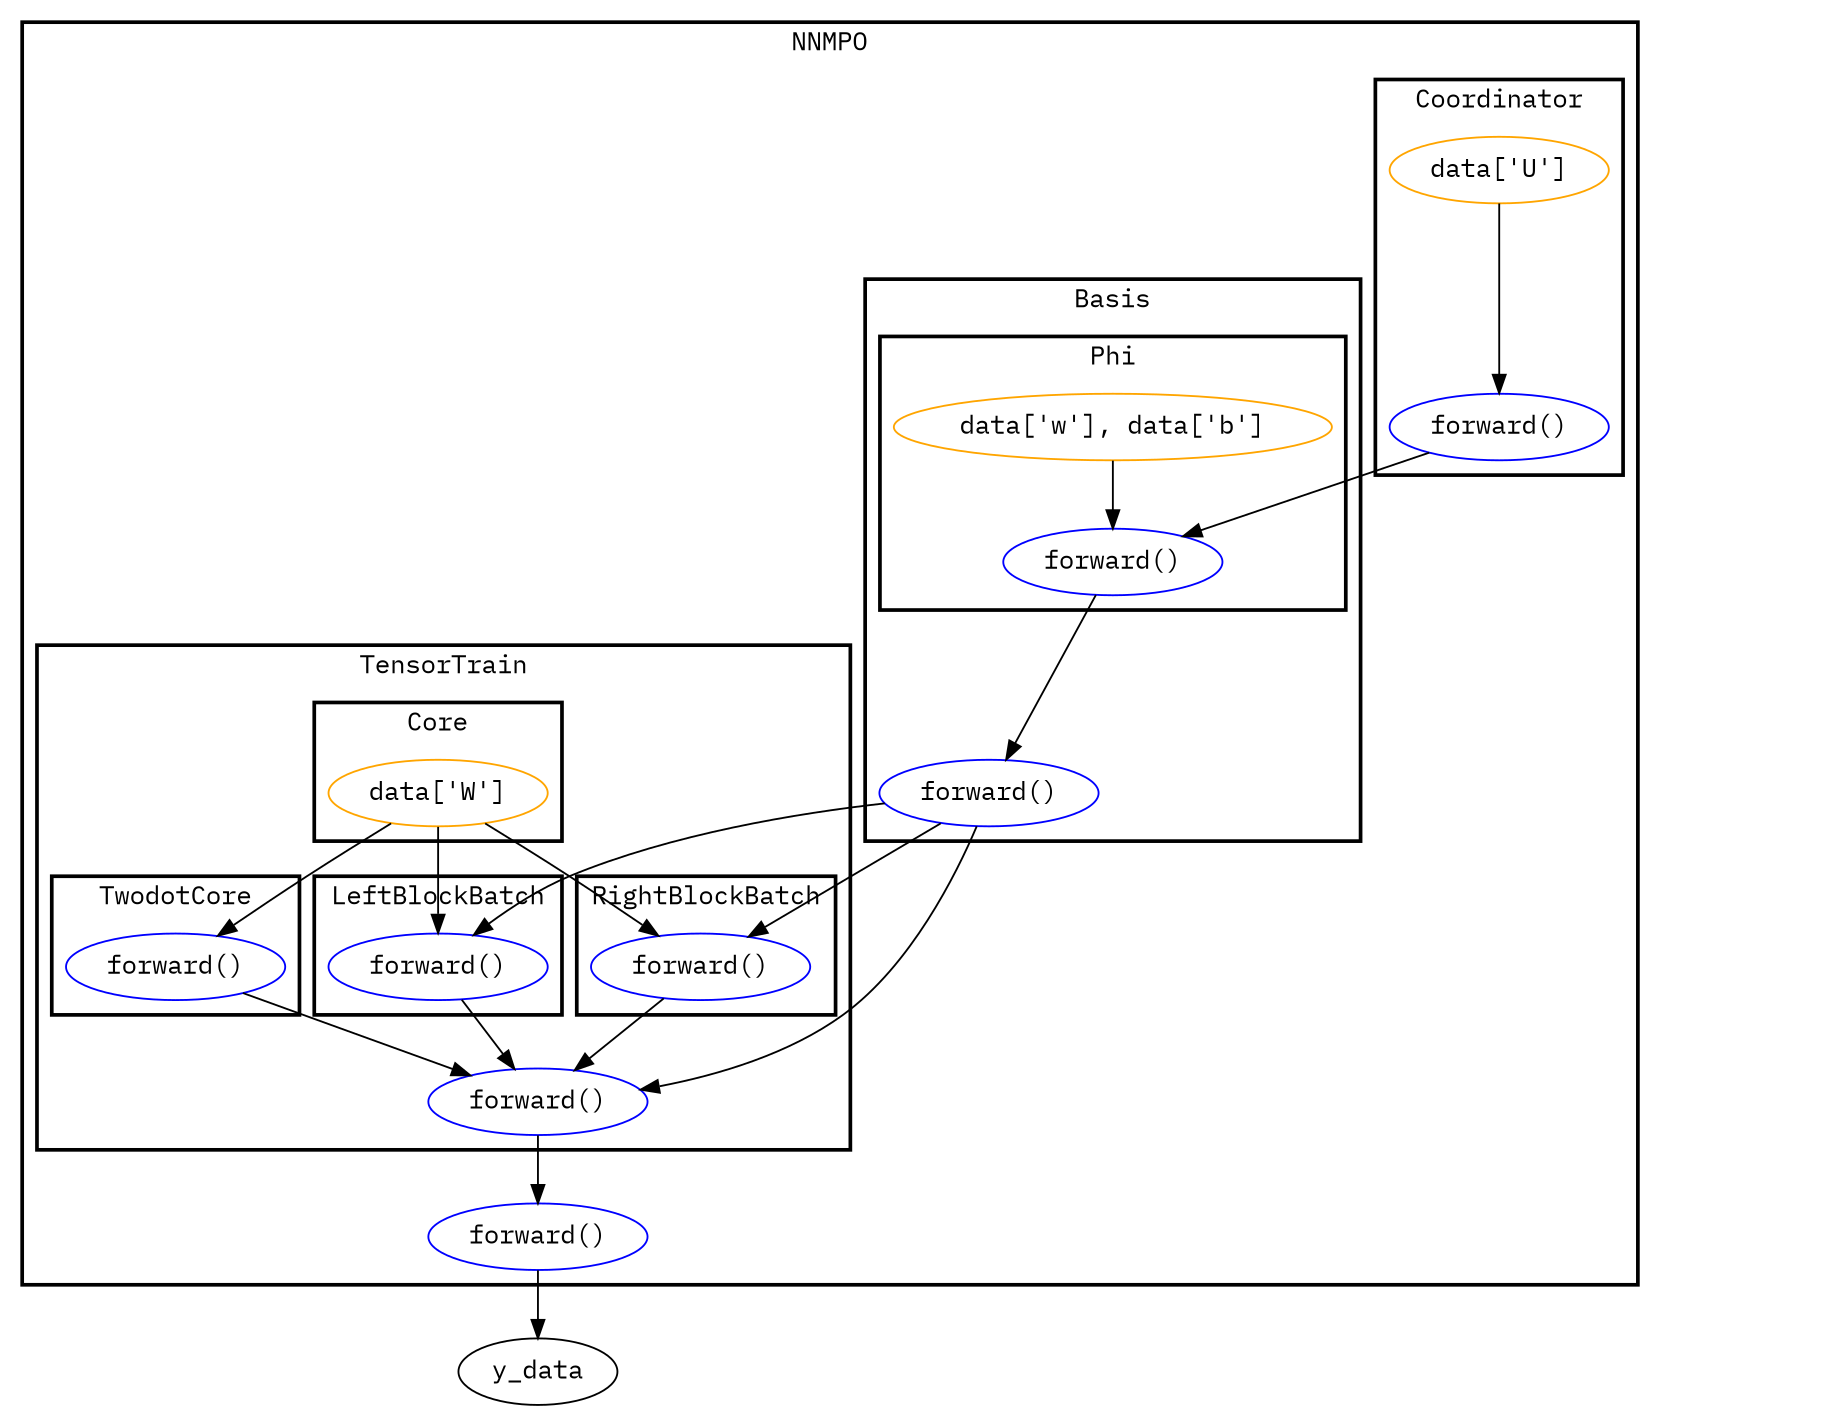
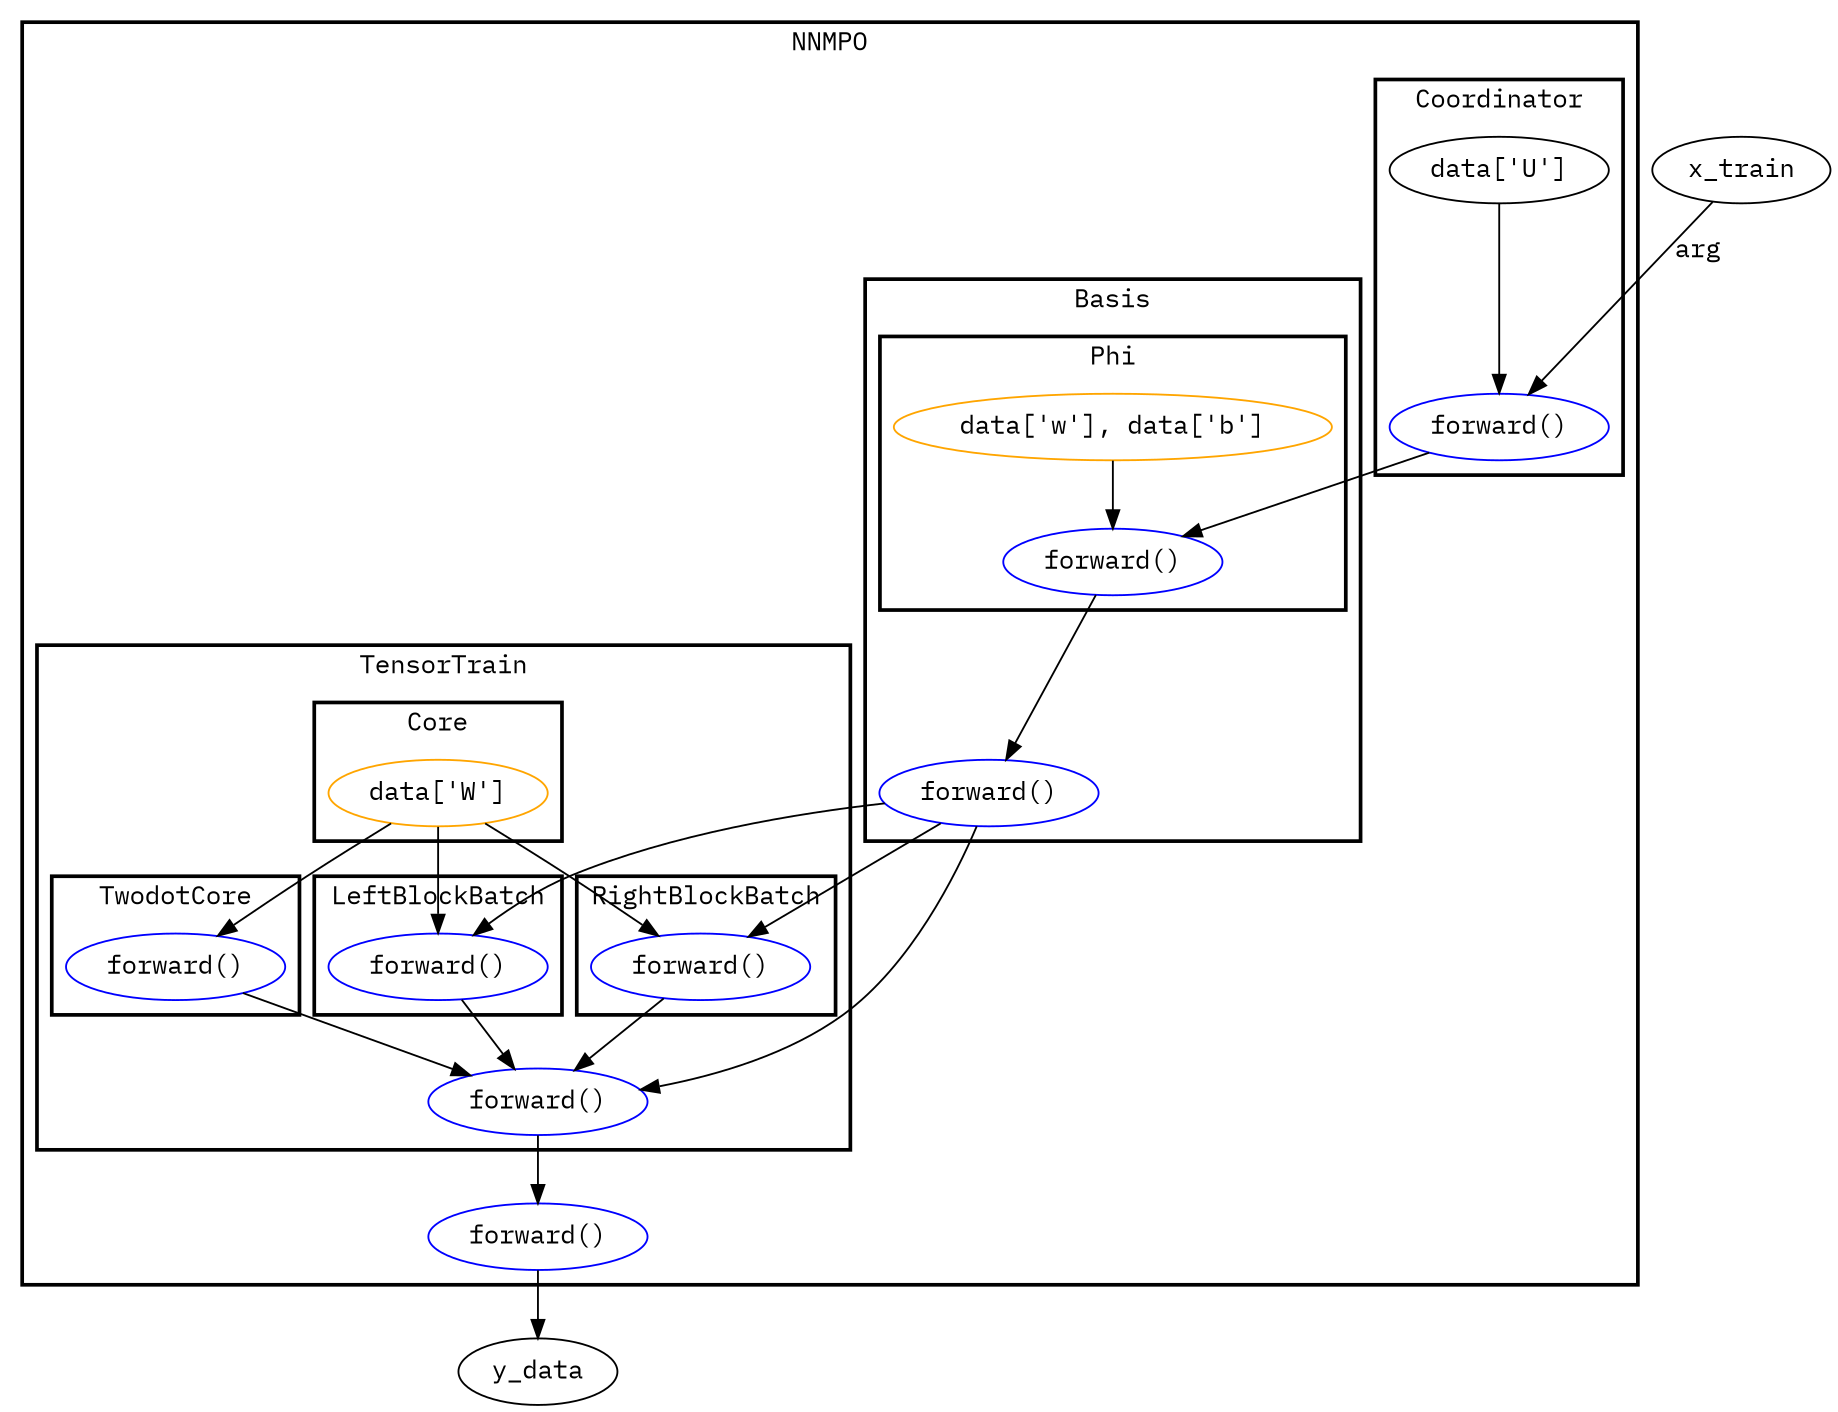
(1499, 170) -> (1499, 170)
none -> (1741, 170)
